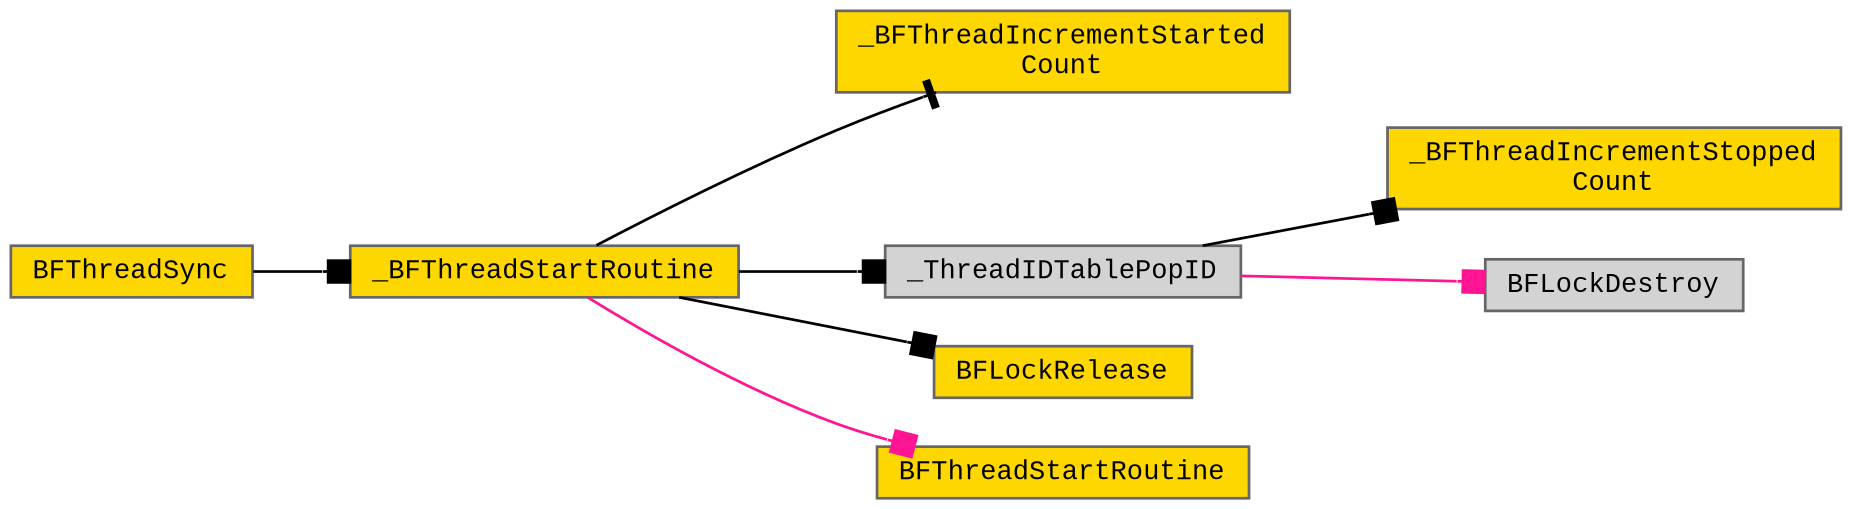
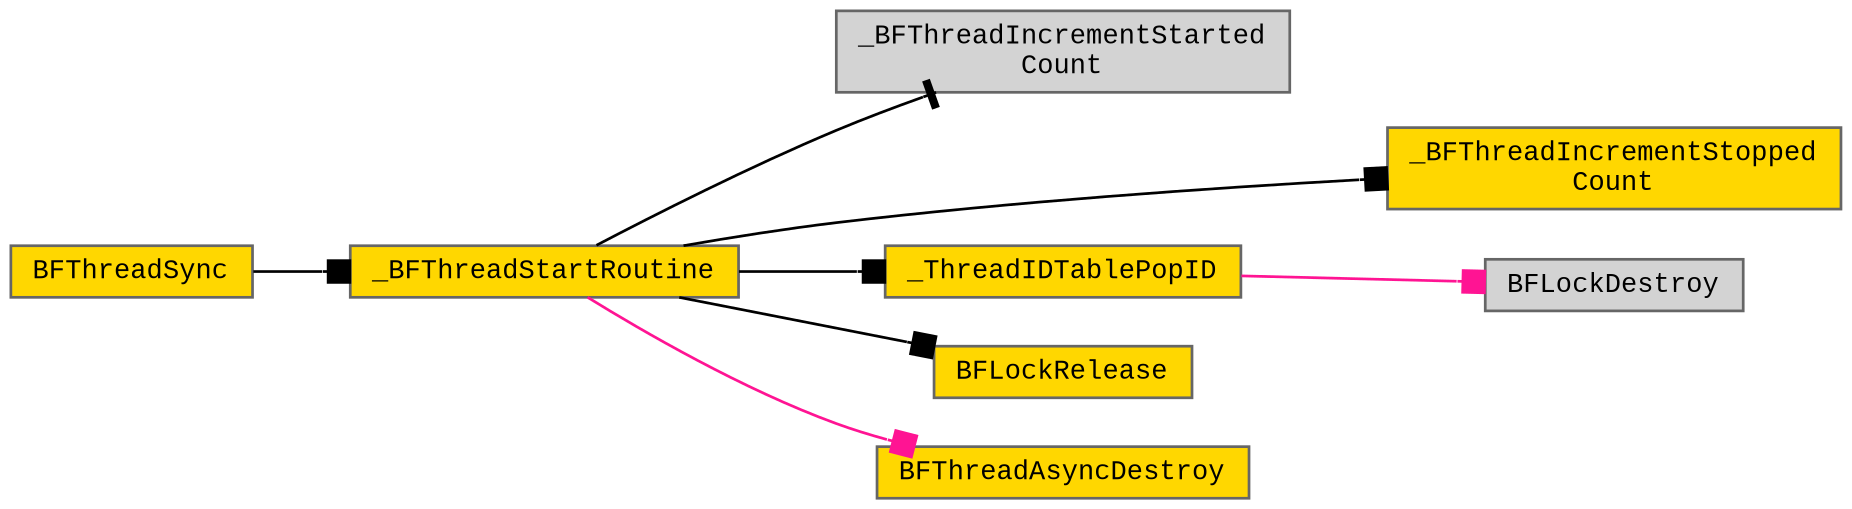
(1063, 52) -> (1063, 52)
(1286, 230) -> (1020, 204)
(1063, 272) -> (1063, 272)
(1063, 472) -> (1063, 472)
